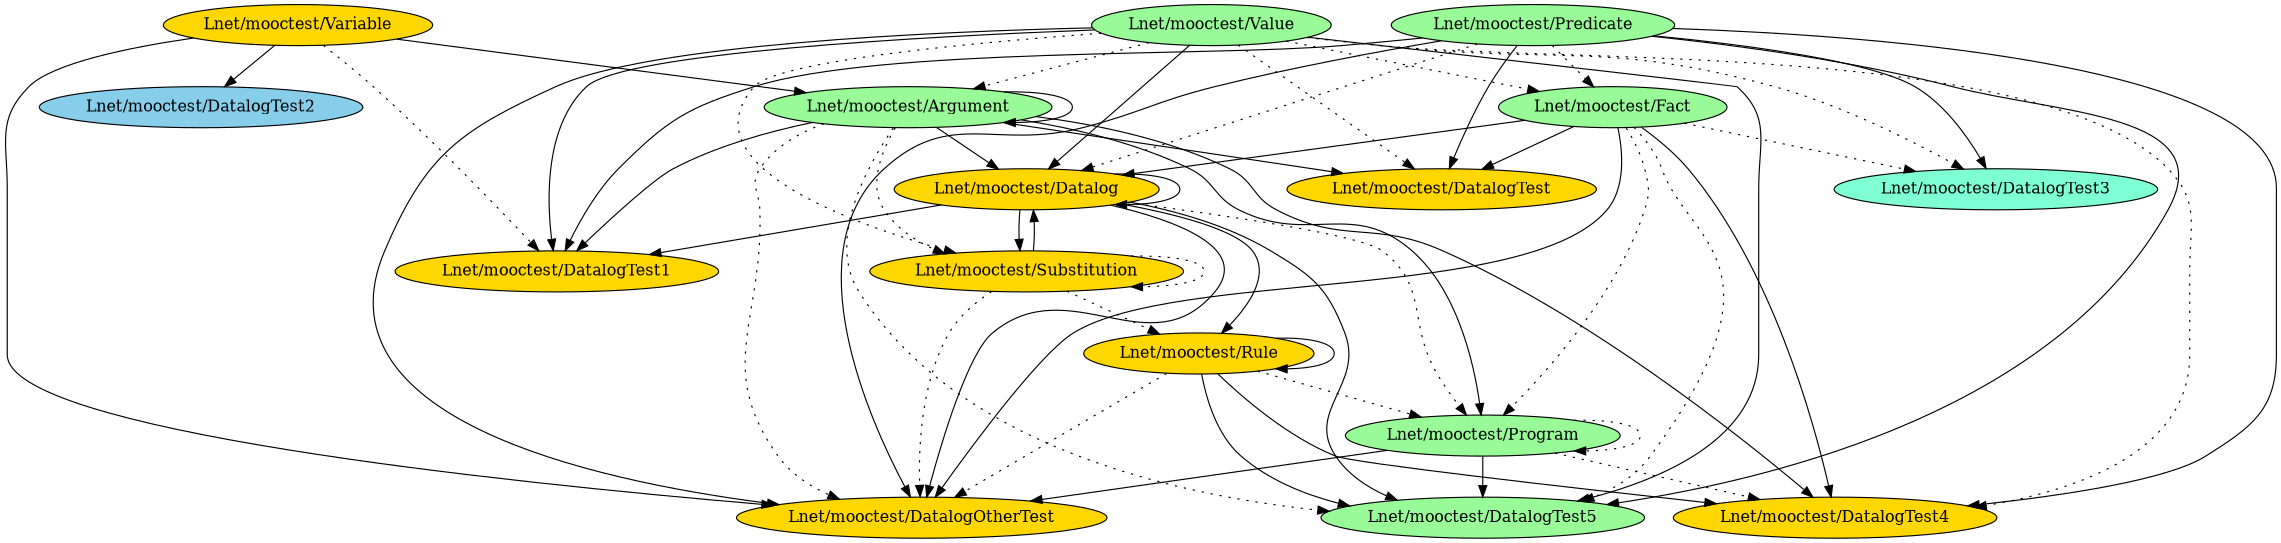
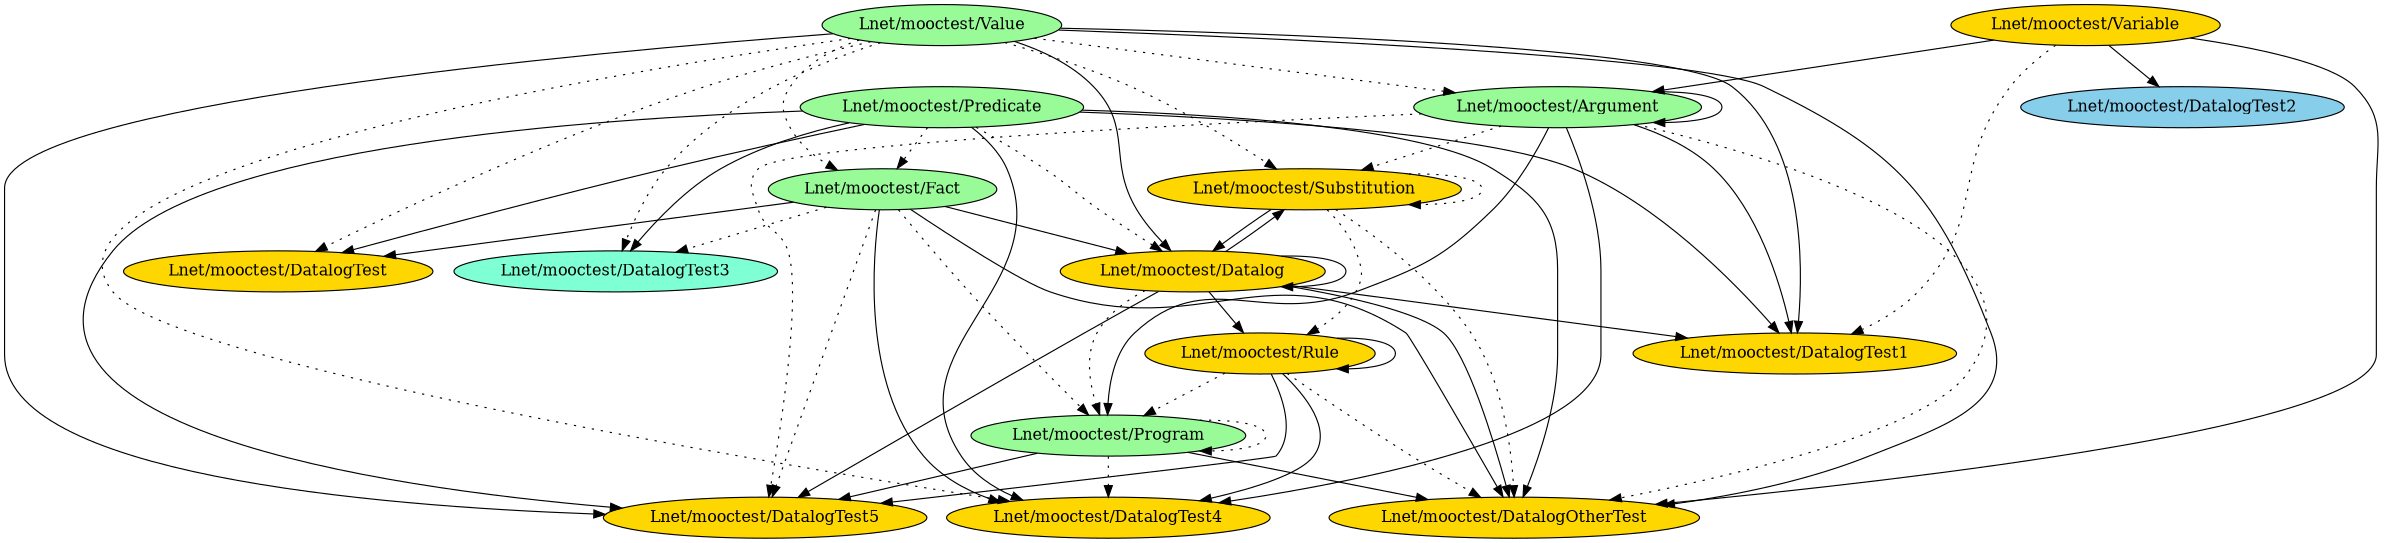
(963, 145) -> none
(1217, 155) -> none
(1483, 518) -> (765, 518)
